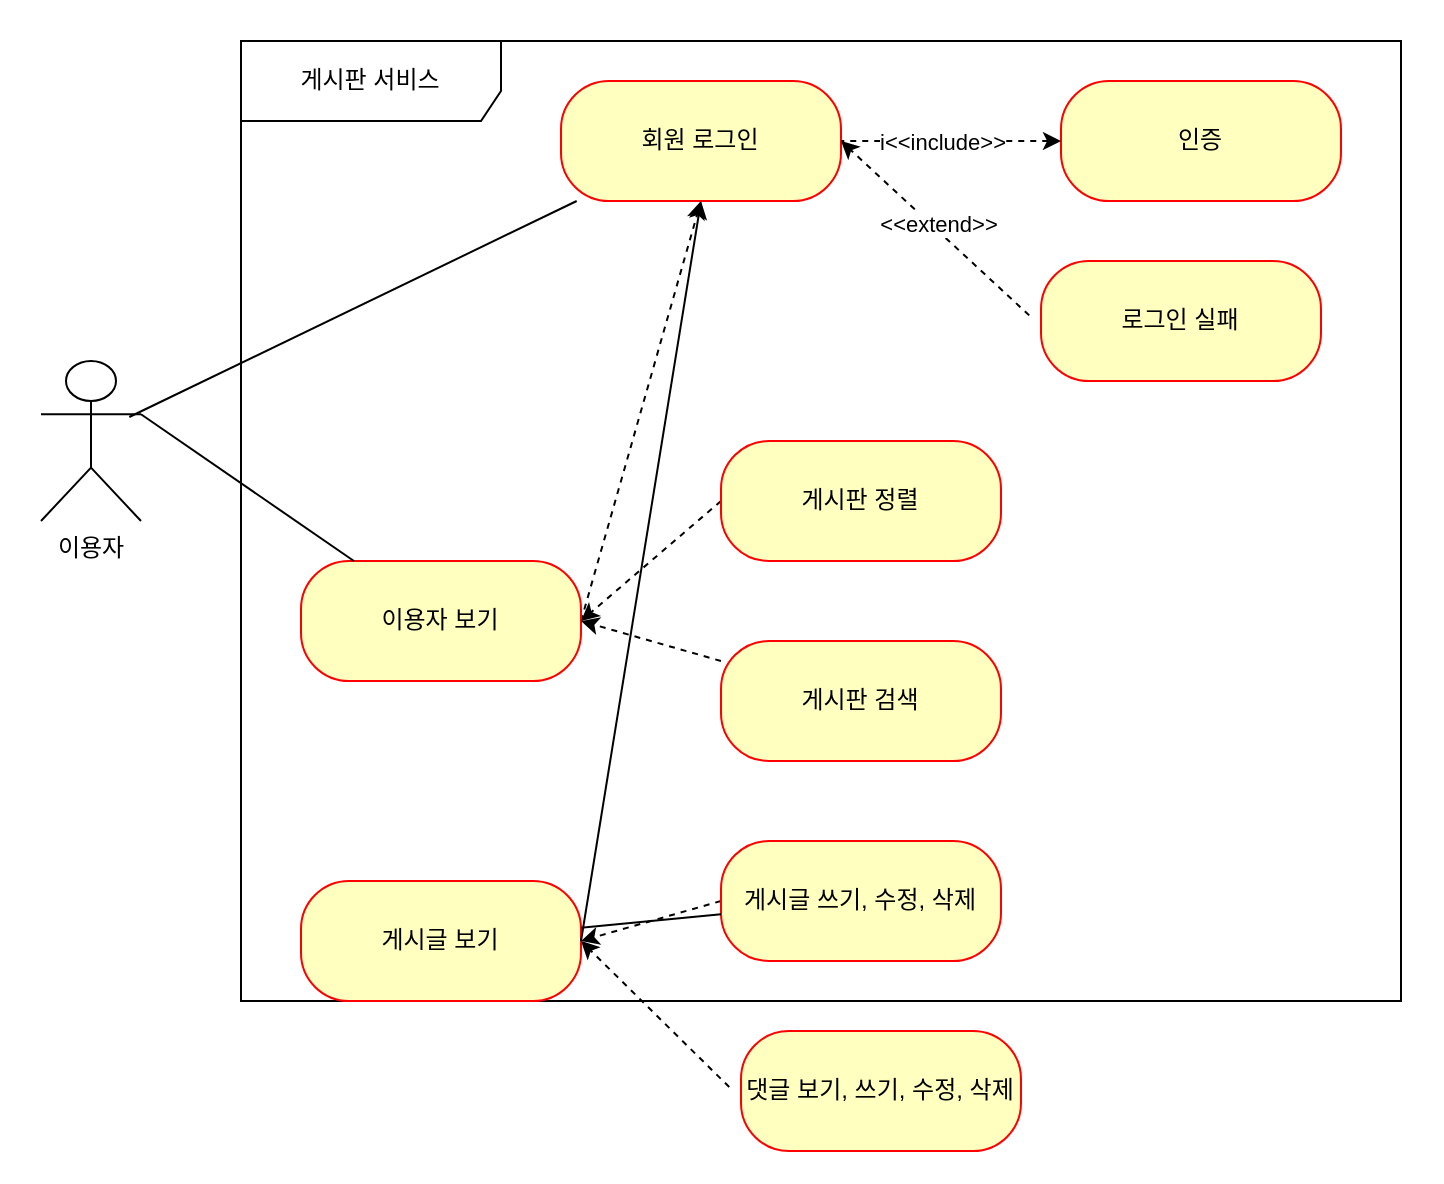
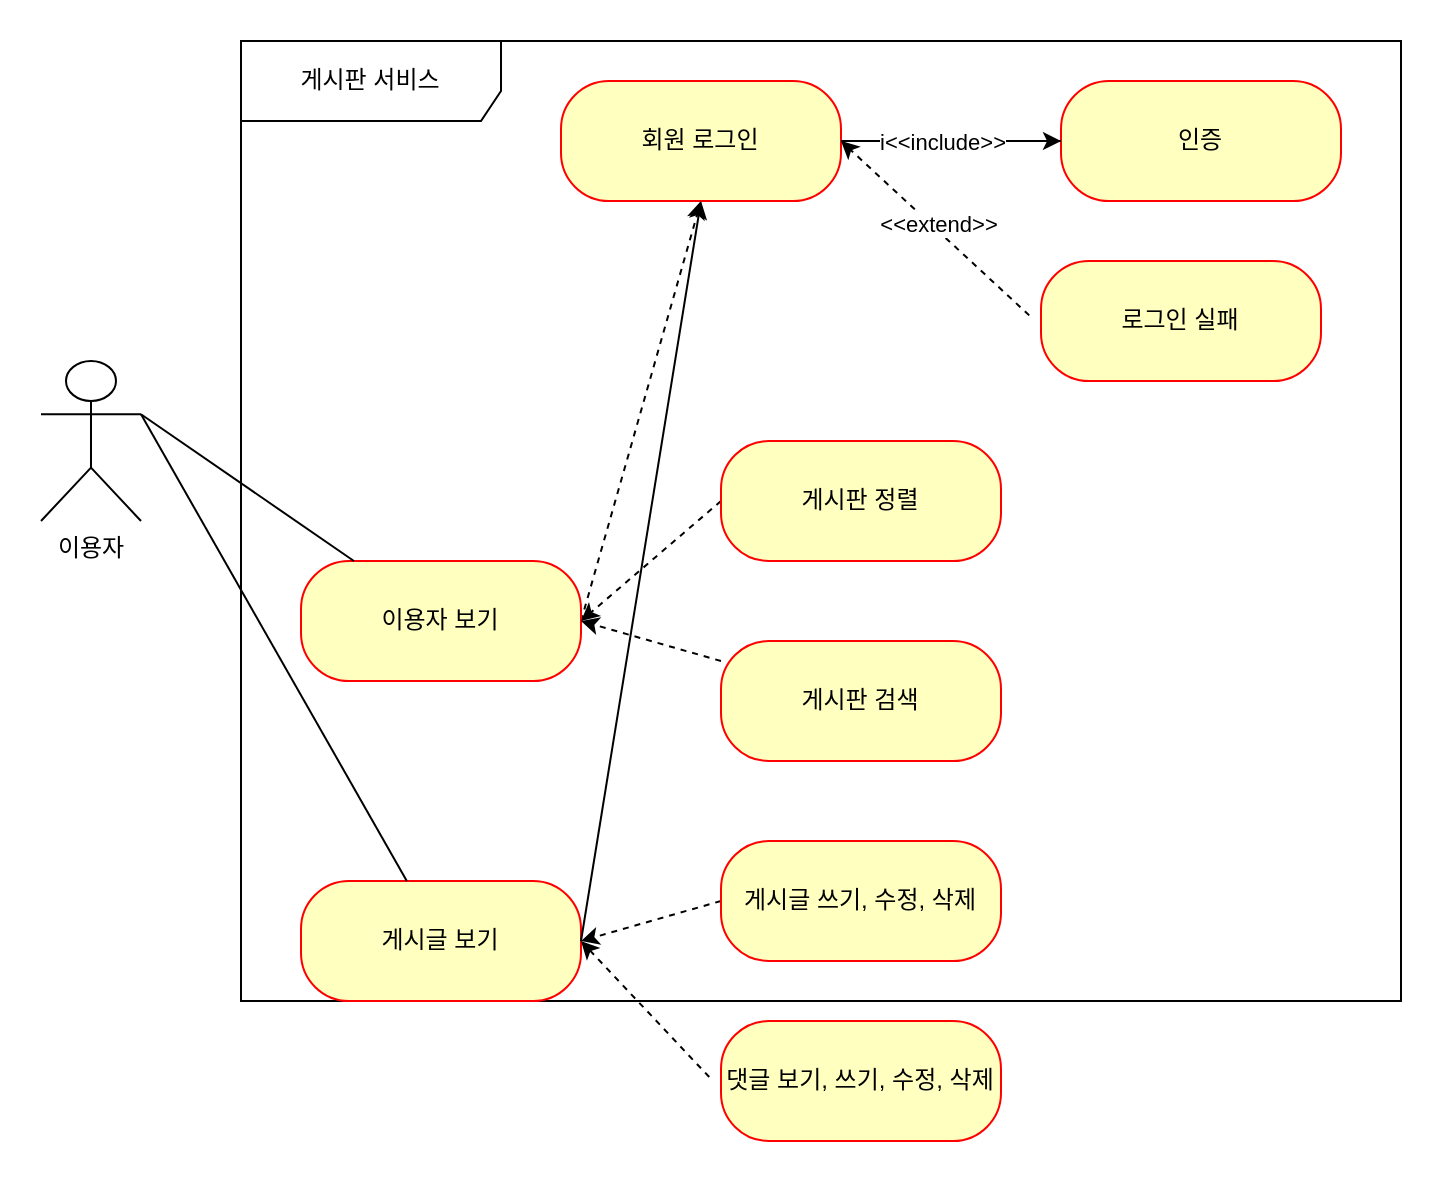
(411, 281) -> (1059, 141)
(692, 917) -> (326, 738)
(881, 1091) -> (861, 1081)
